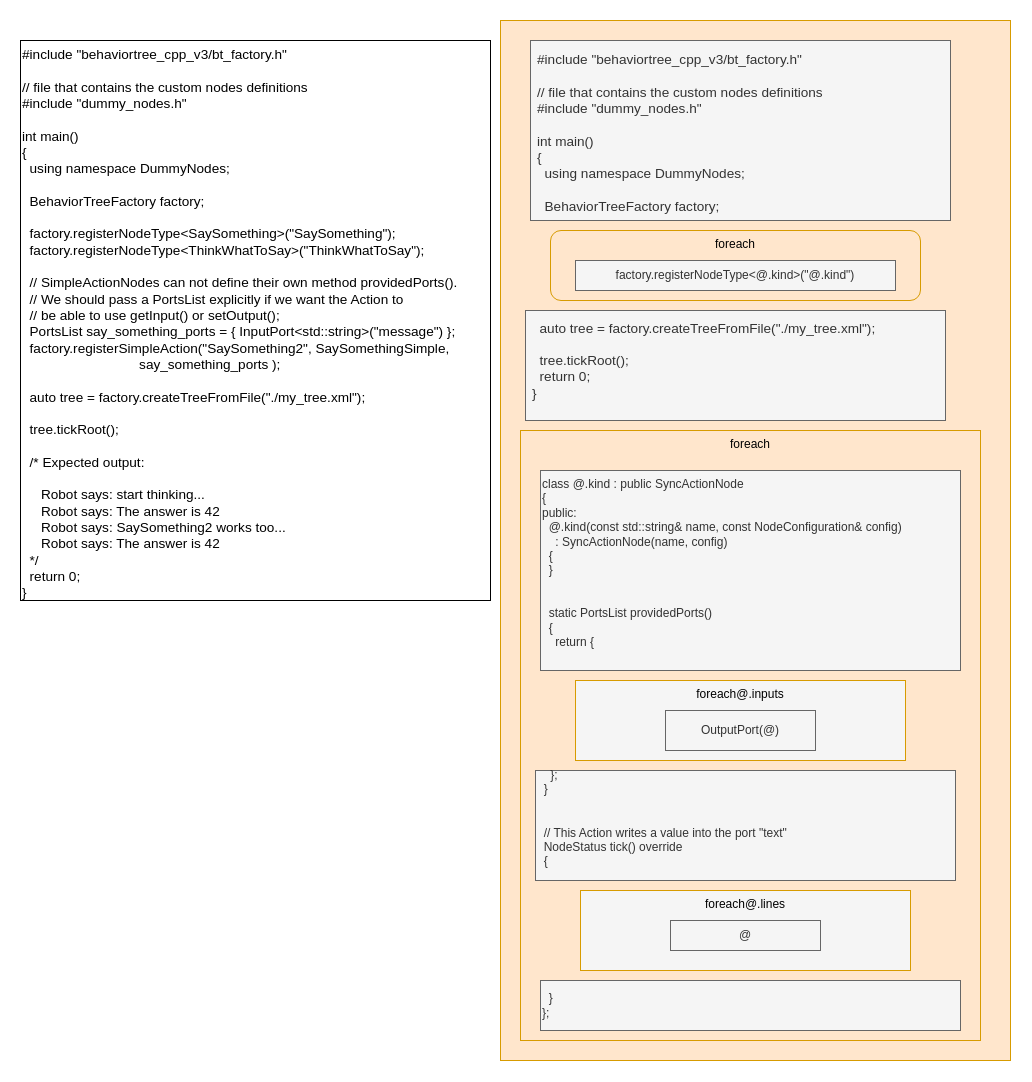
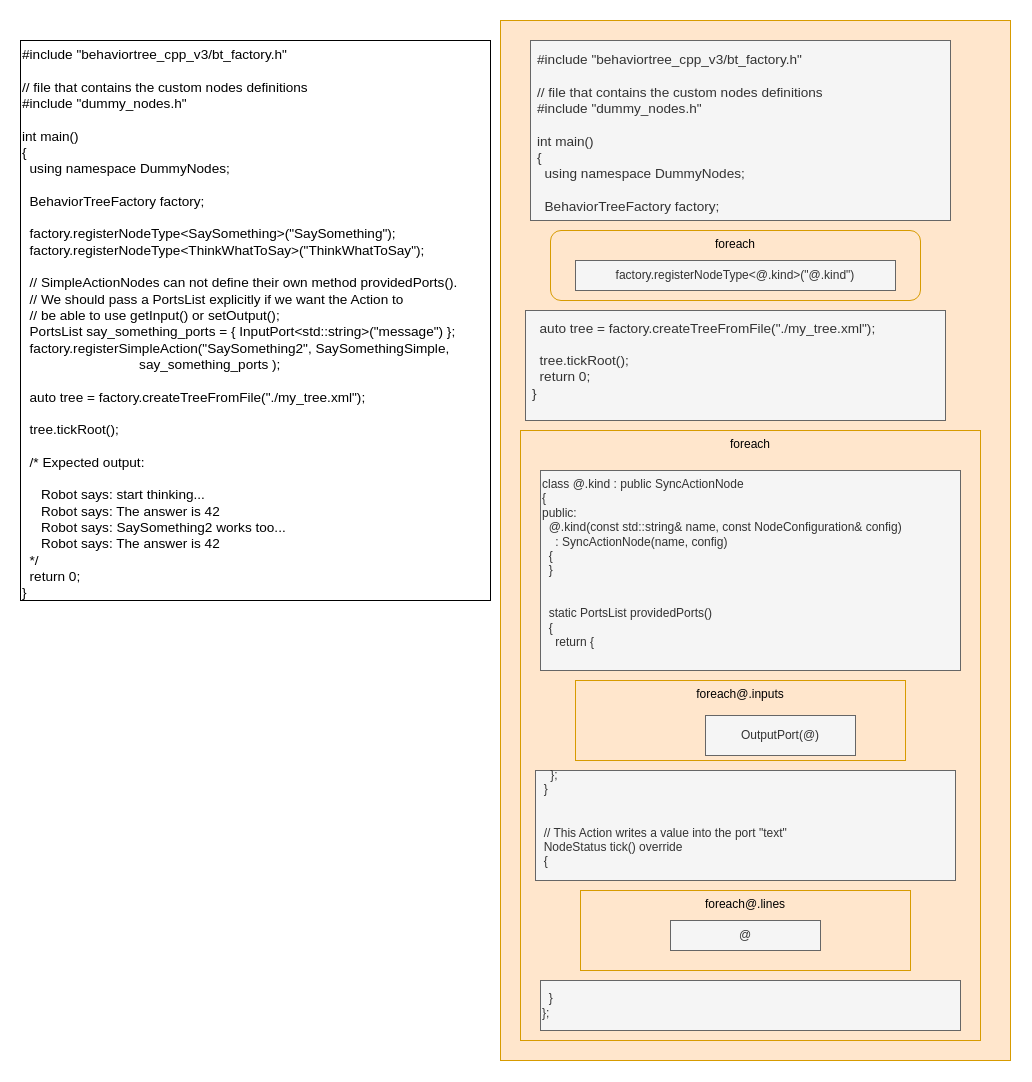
(741, 695) -> (741, 695)
(741, 731) -> (781, 736)
(746, 905) -> (746, 905)
